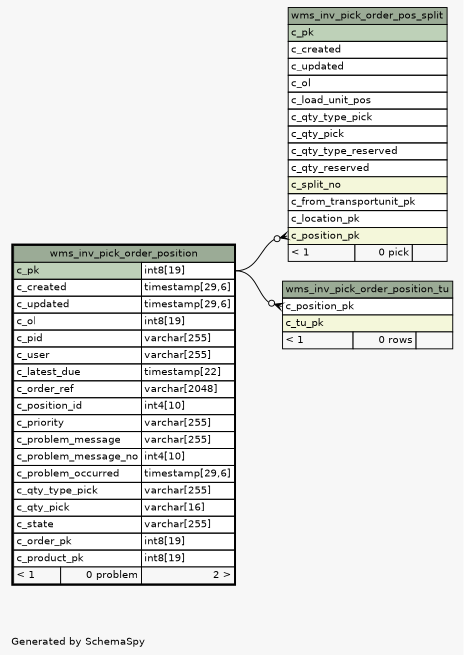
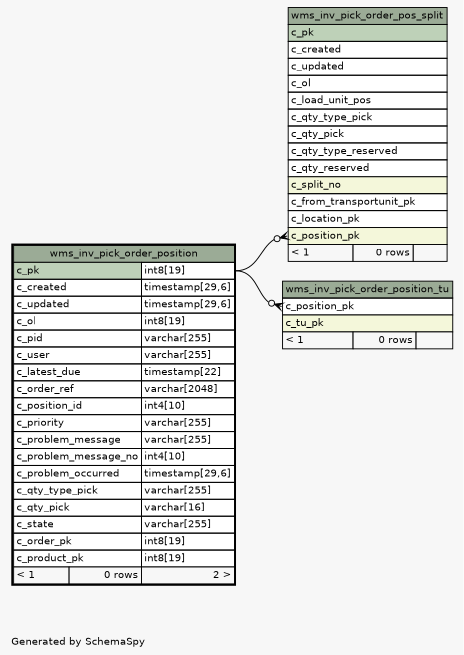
(394, 252) -> (393, 252)
(112, 575) -> (121, 575)
